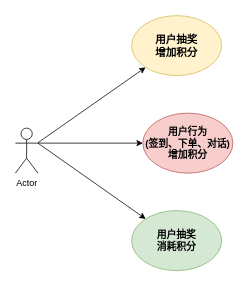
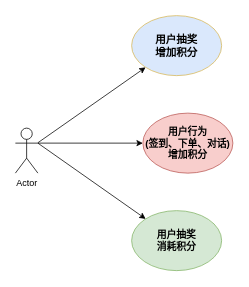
(177, 45) -> (177, 45)
